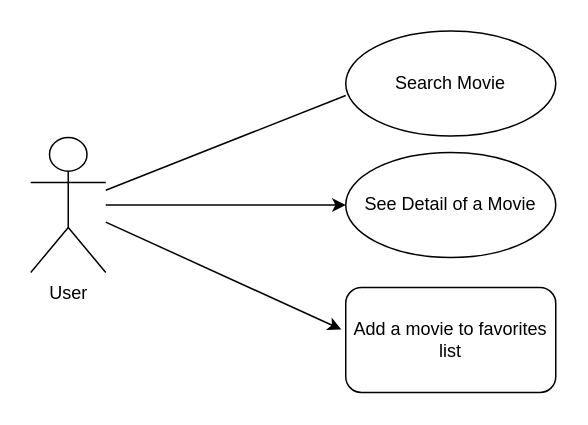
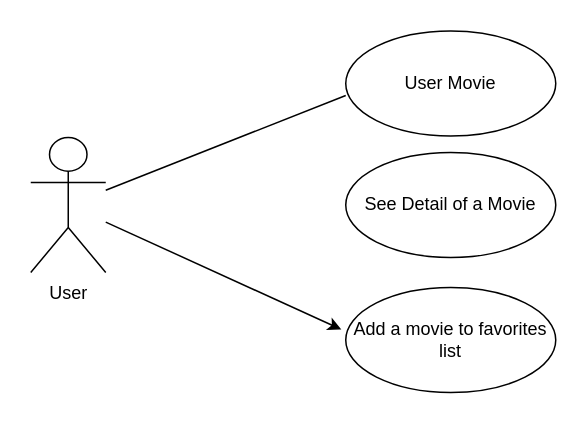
(451, 83) -> (451, 83)
(221, 205) -> none
(451, 340) -> (451, 340)
